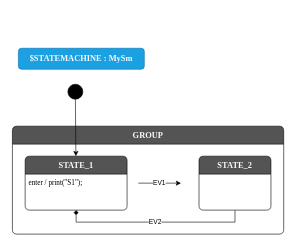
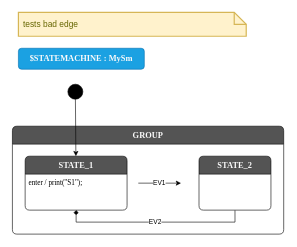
none -> (132, 24)
